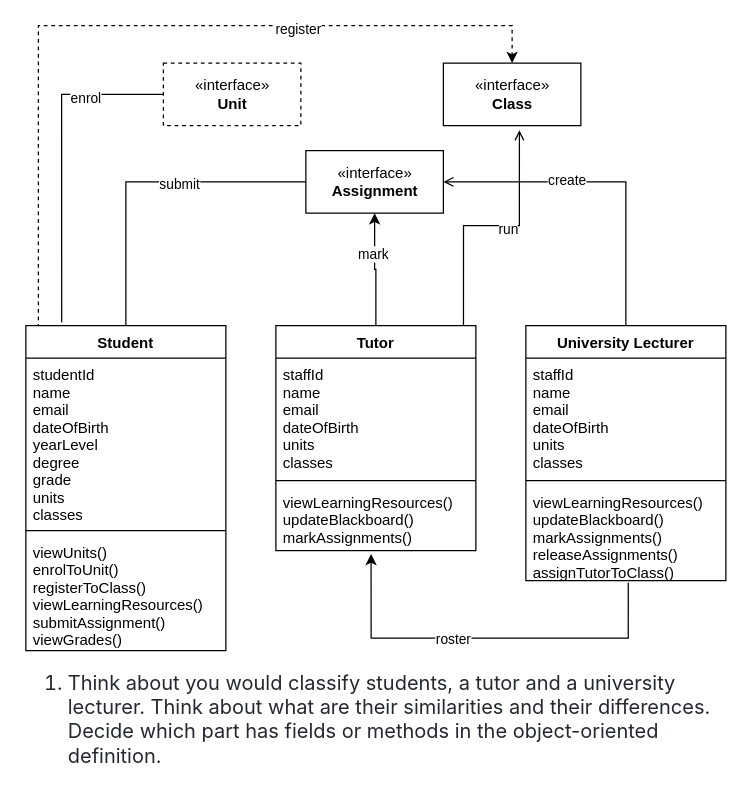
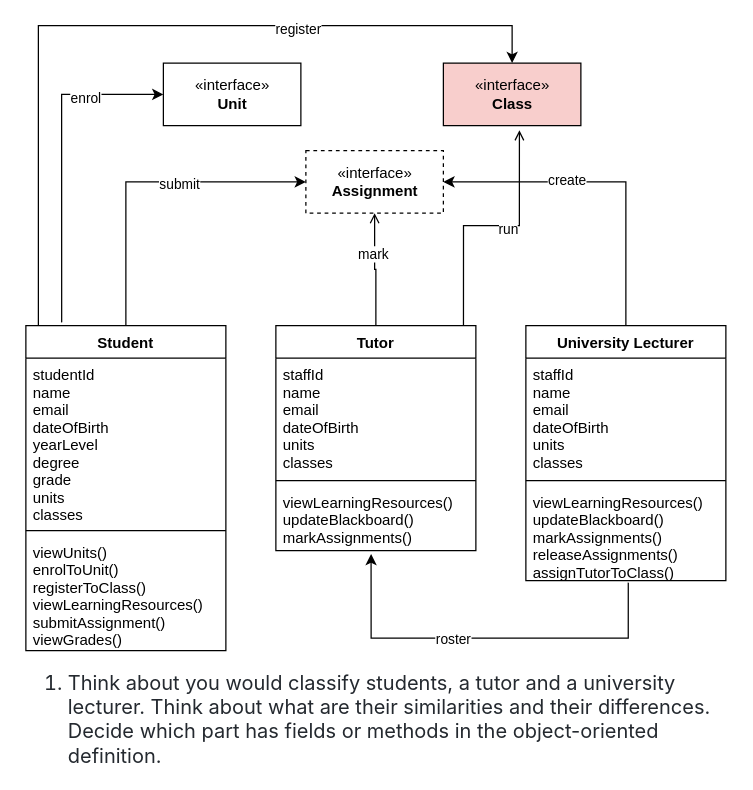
(38, 57) -> (38, 57)
(157, 94) -> (153, 94)
(232, 94) -> (232, 94)
(512, 94) -> (512, 94)
(300, 182) -> (296, 182)
(374, 182) -> (374, 182)
(451, 182) -> (453, 182)
(374, 223) -> (374, 220)
